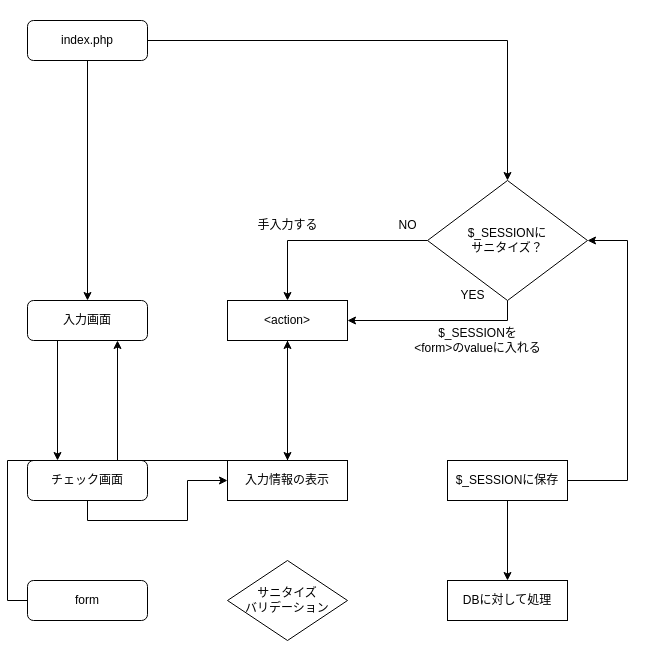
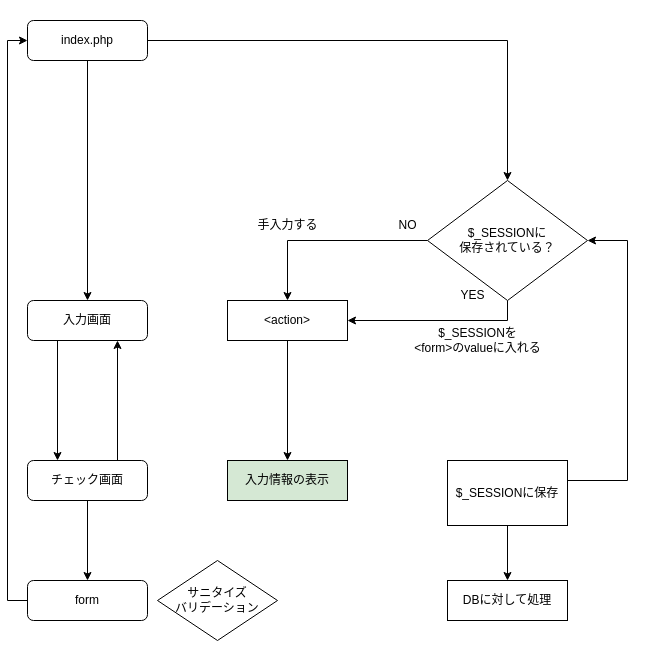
(508, 241) -> (508, 241)
(185, 461) -> (8, 246)
(288, 481) -> (288, 481)
(508, 481) -> (508, 493)
(173, 521) -> (88, 546)
(288, 601) -> (218, 601)
